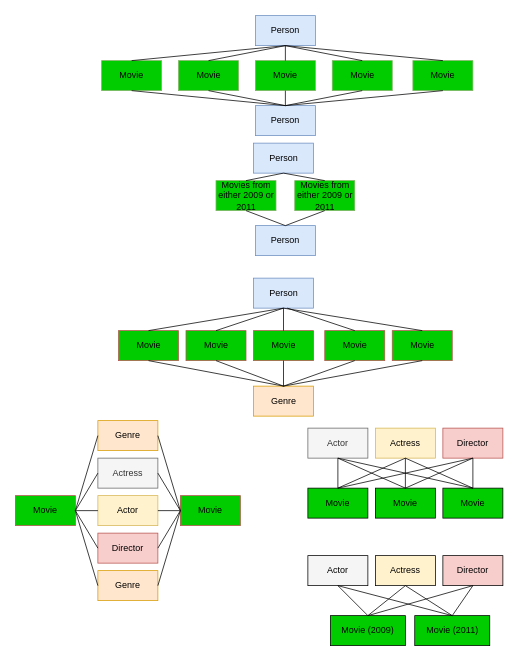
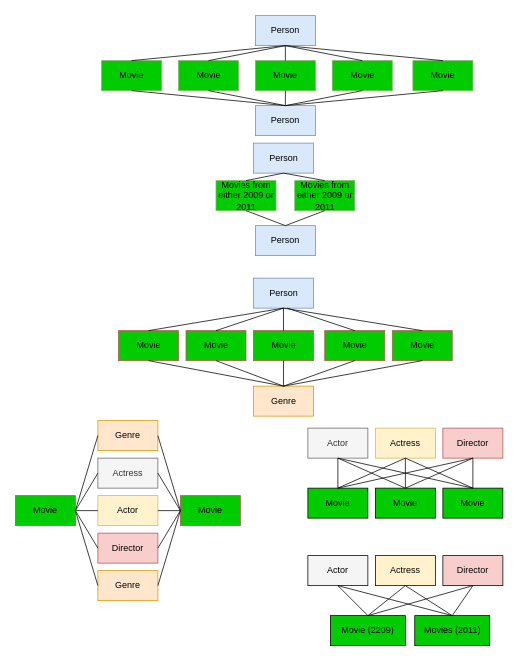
(368, 630) -> (368, 630)
(453, 630) -> (453, 630)
